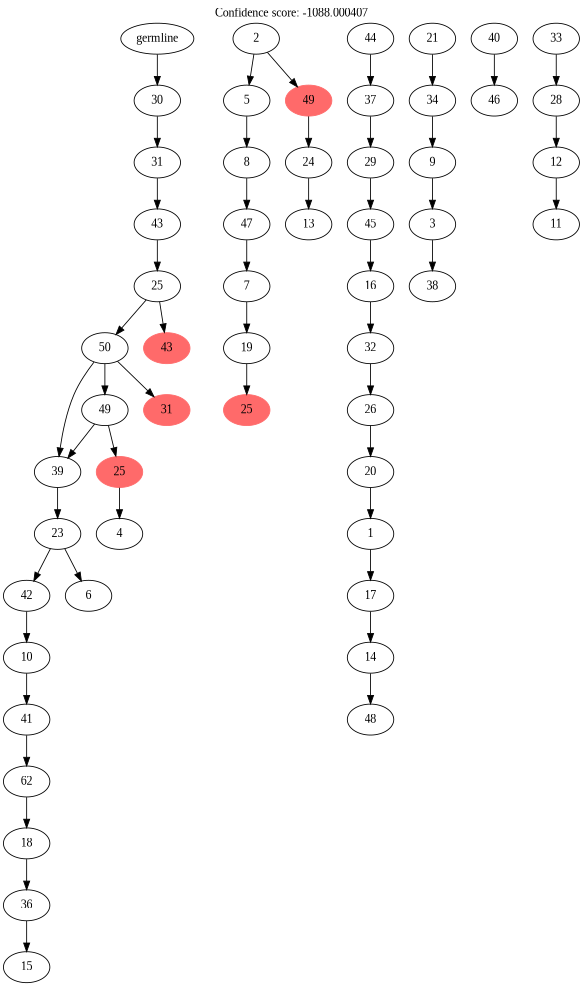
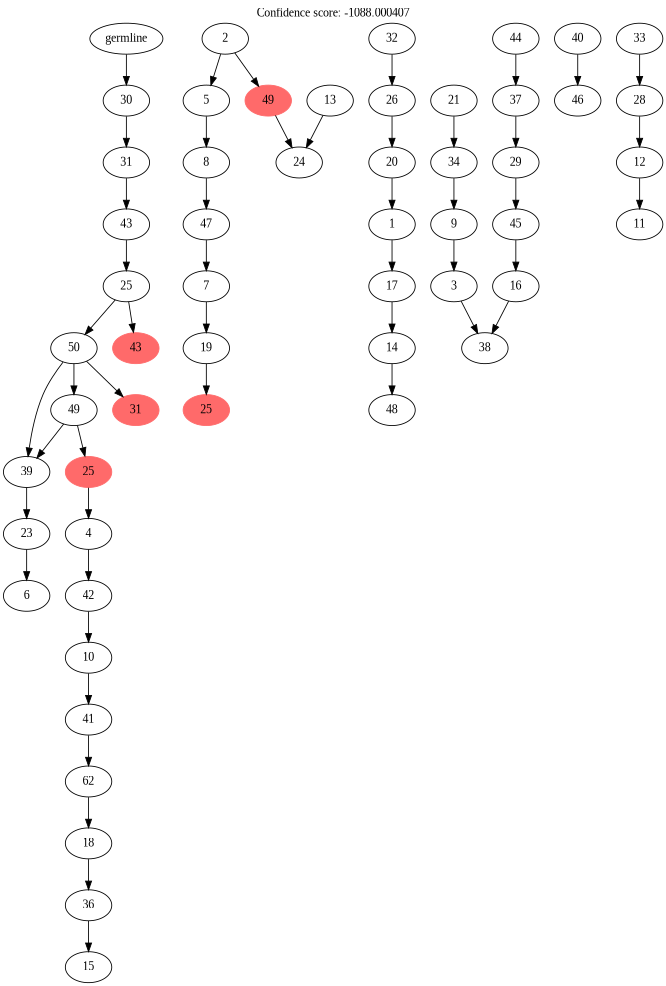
(309, 189) -> (317, 128)
(371, 313) -> (502, 313)
(44, 561) -> (89, 561)
